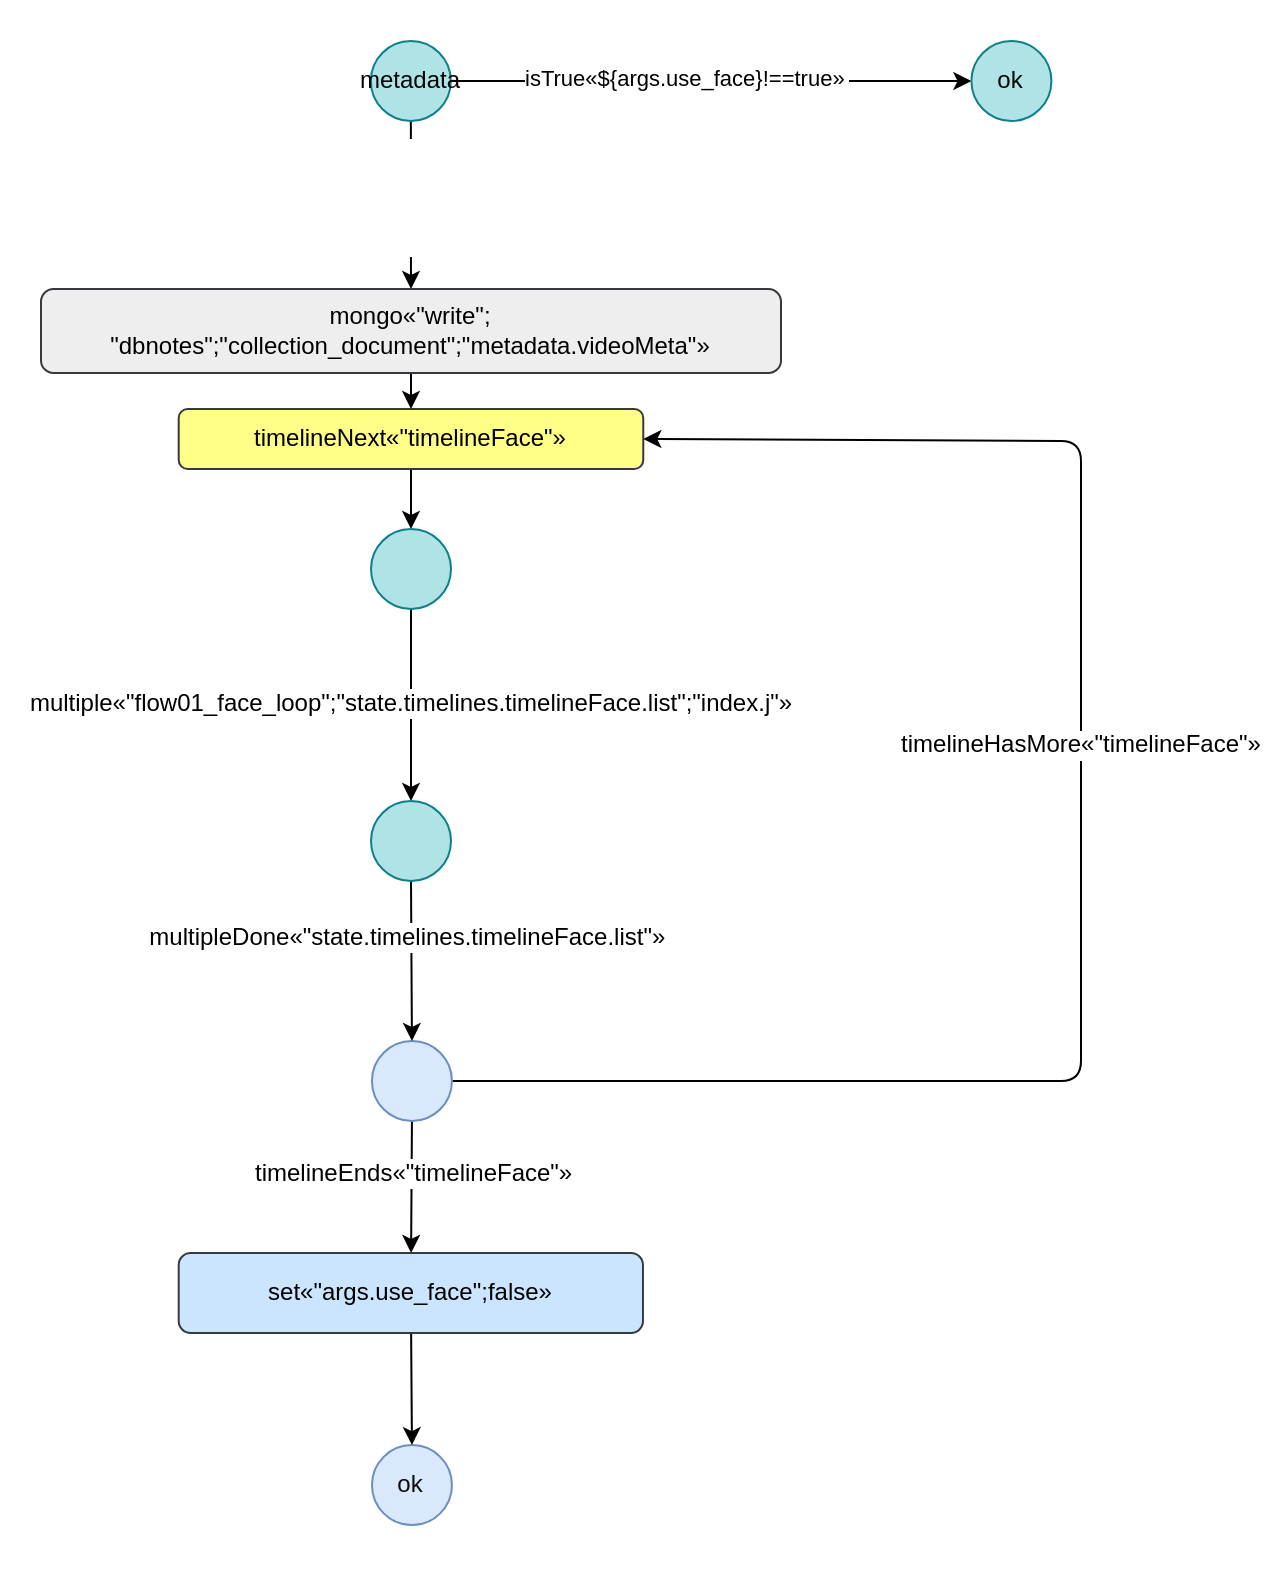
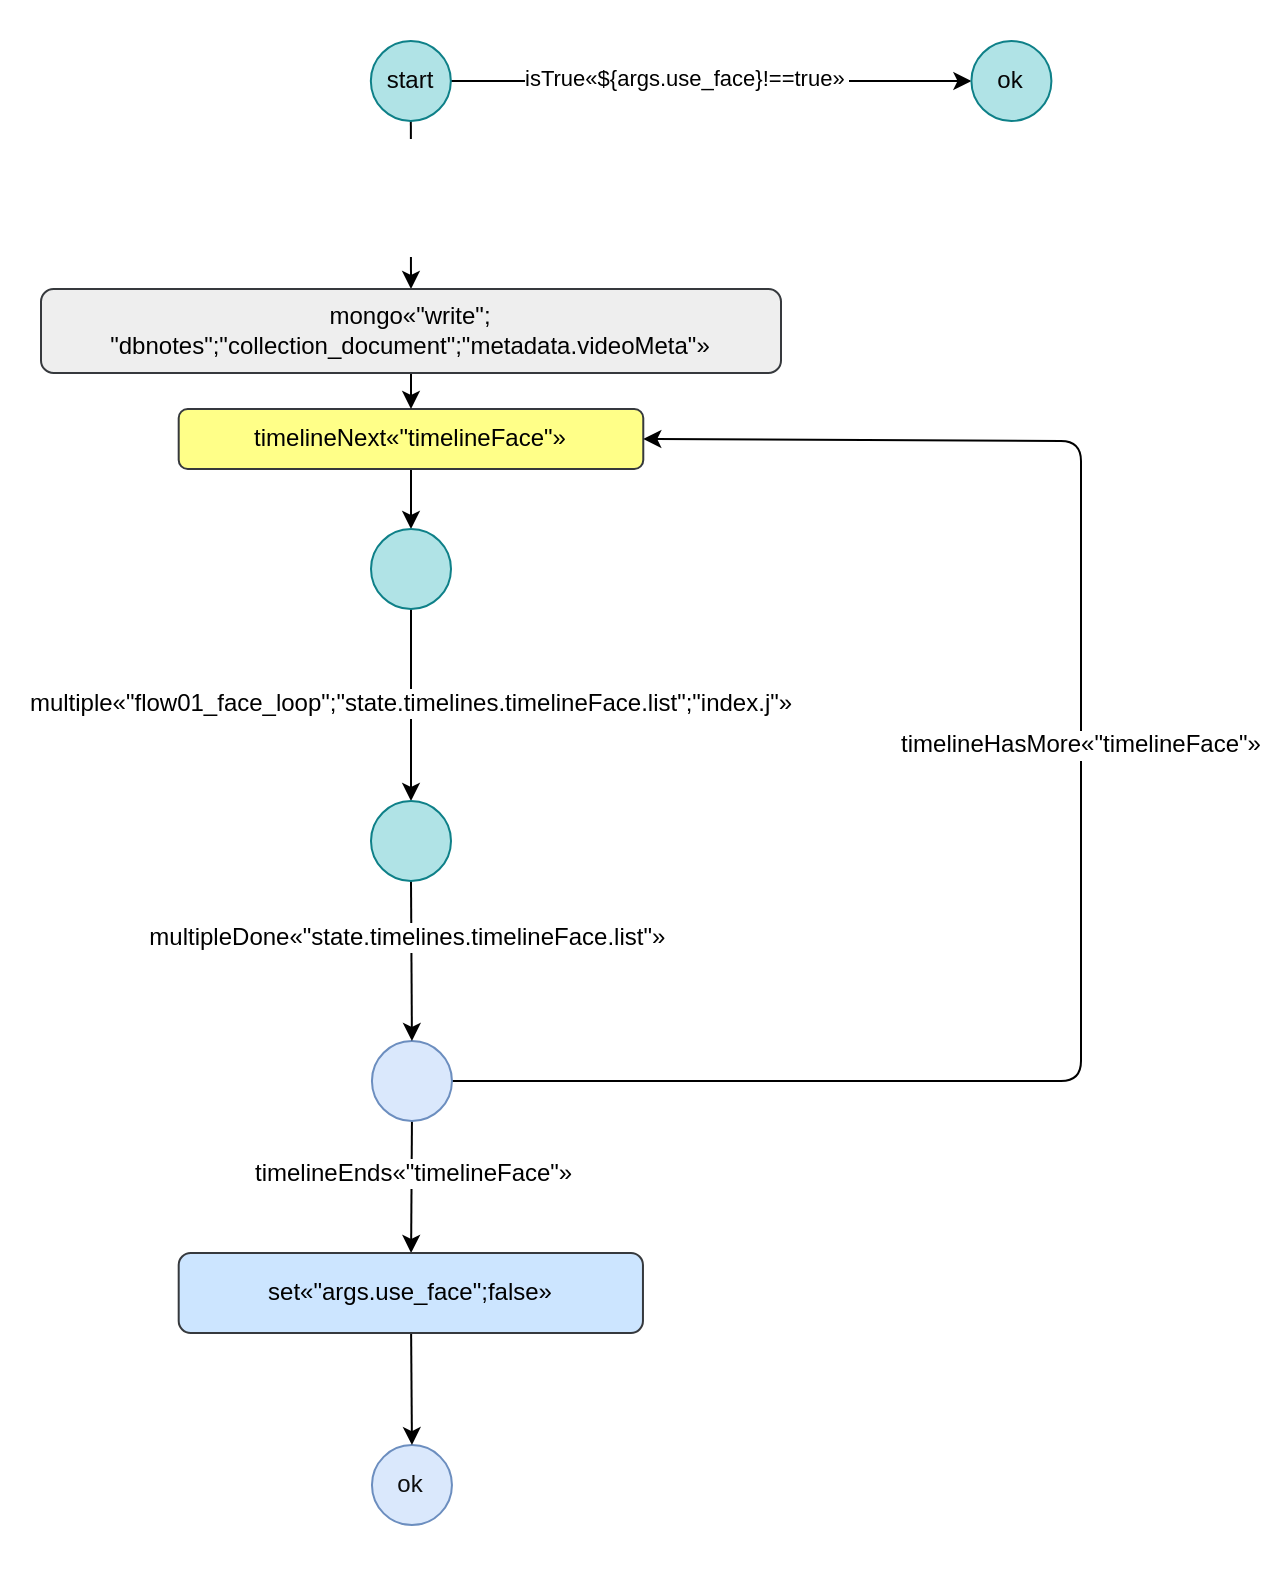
(411, 81) -> (411, 81)
